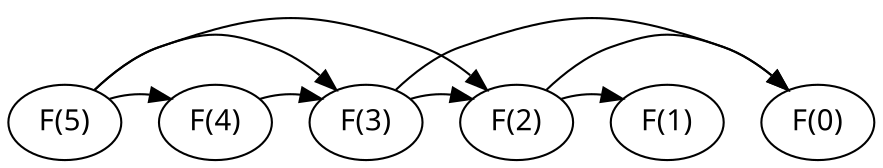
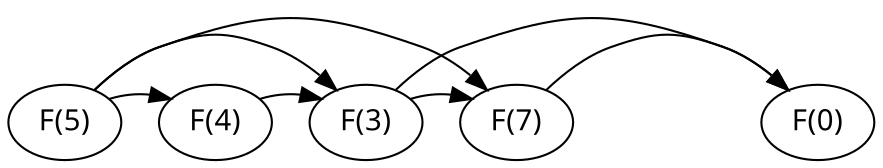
(517, 122) -> (517, 122)
(667, 122) -> none
